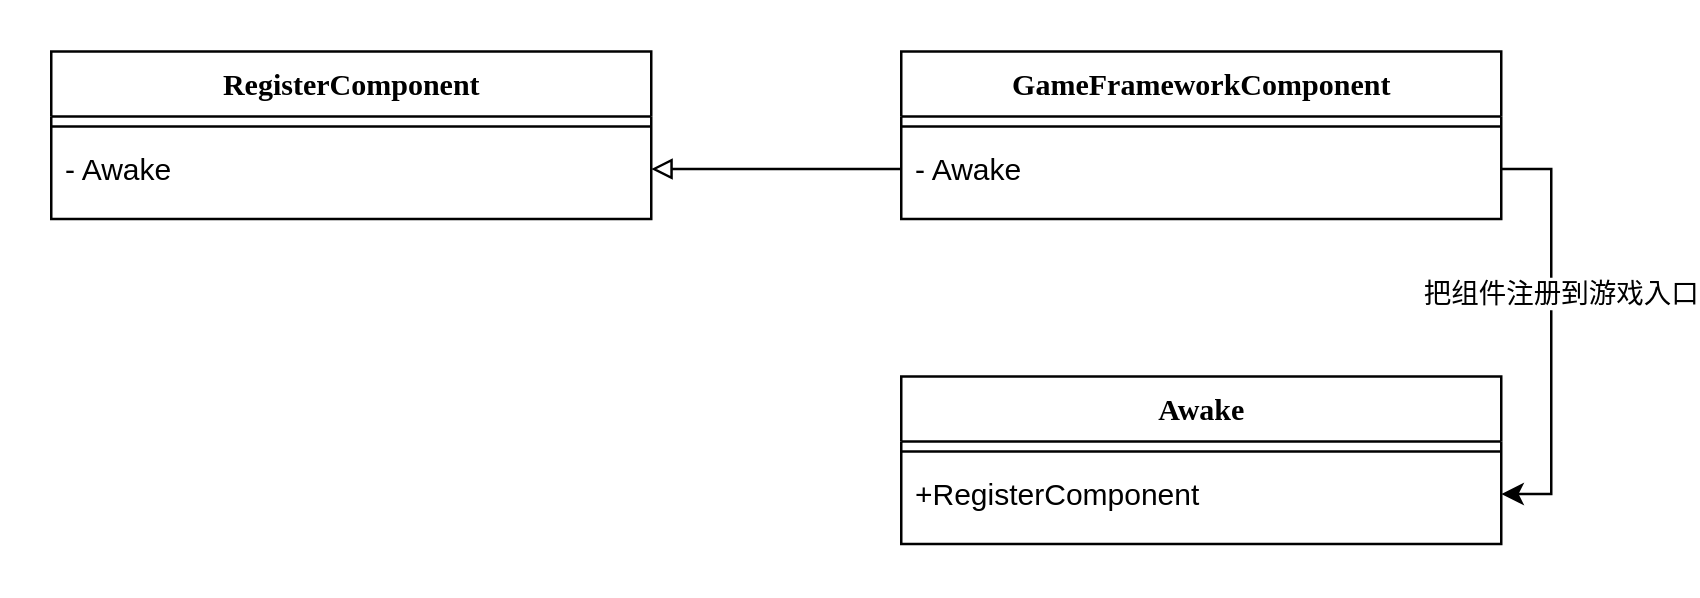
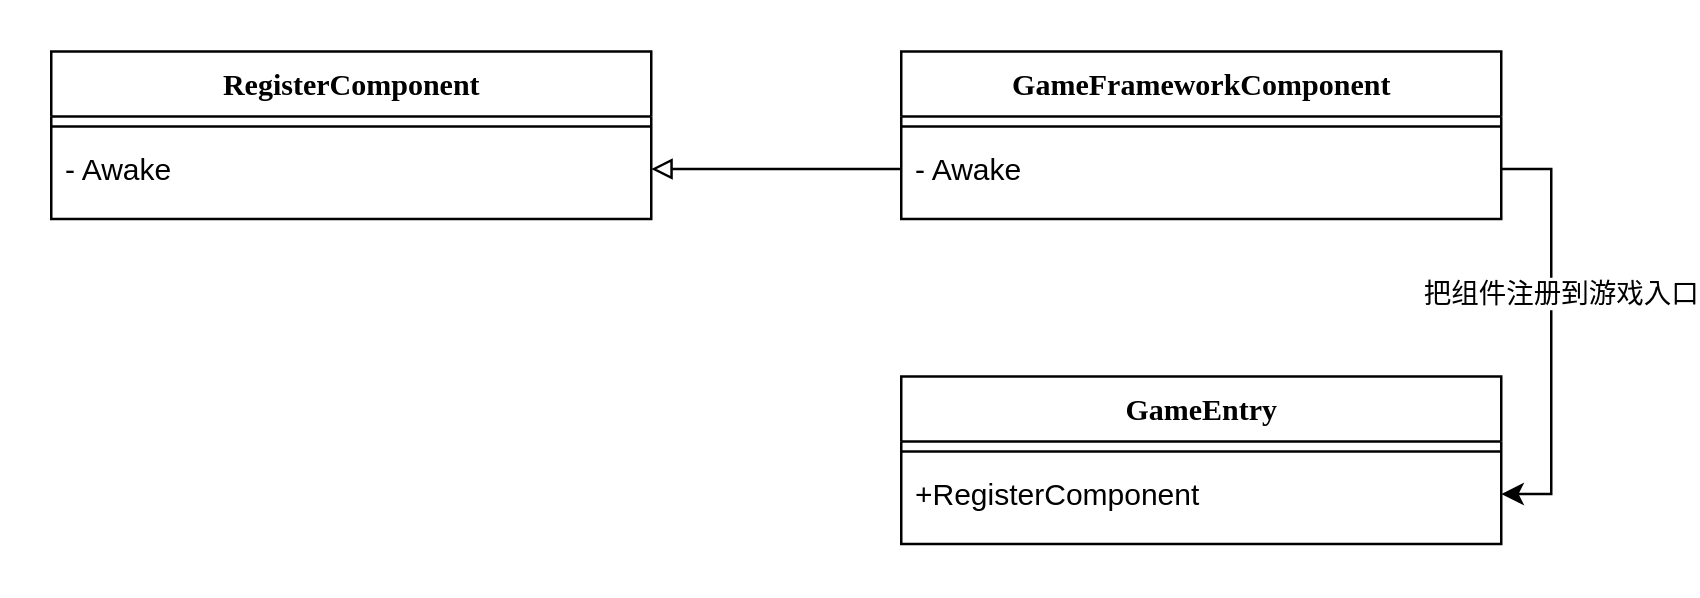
(1203, 412) -> (1203, 412)
